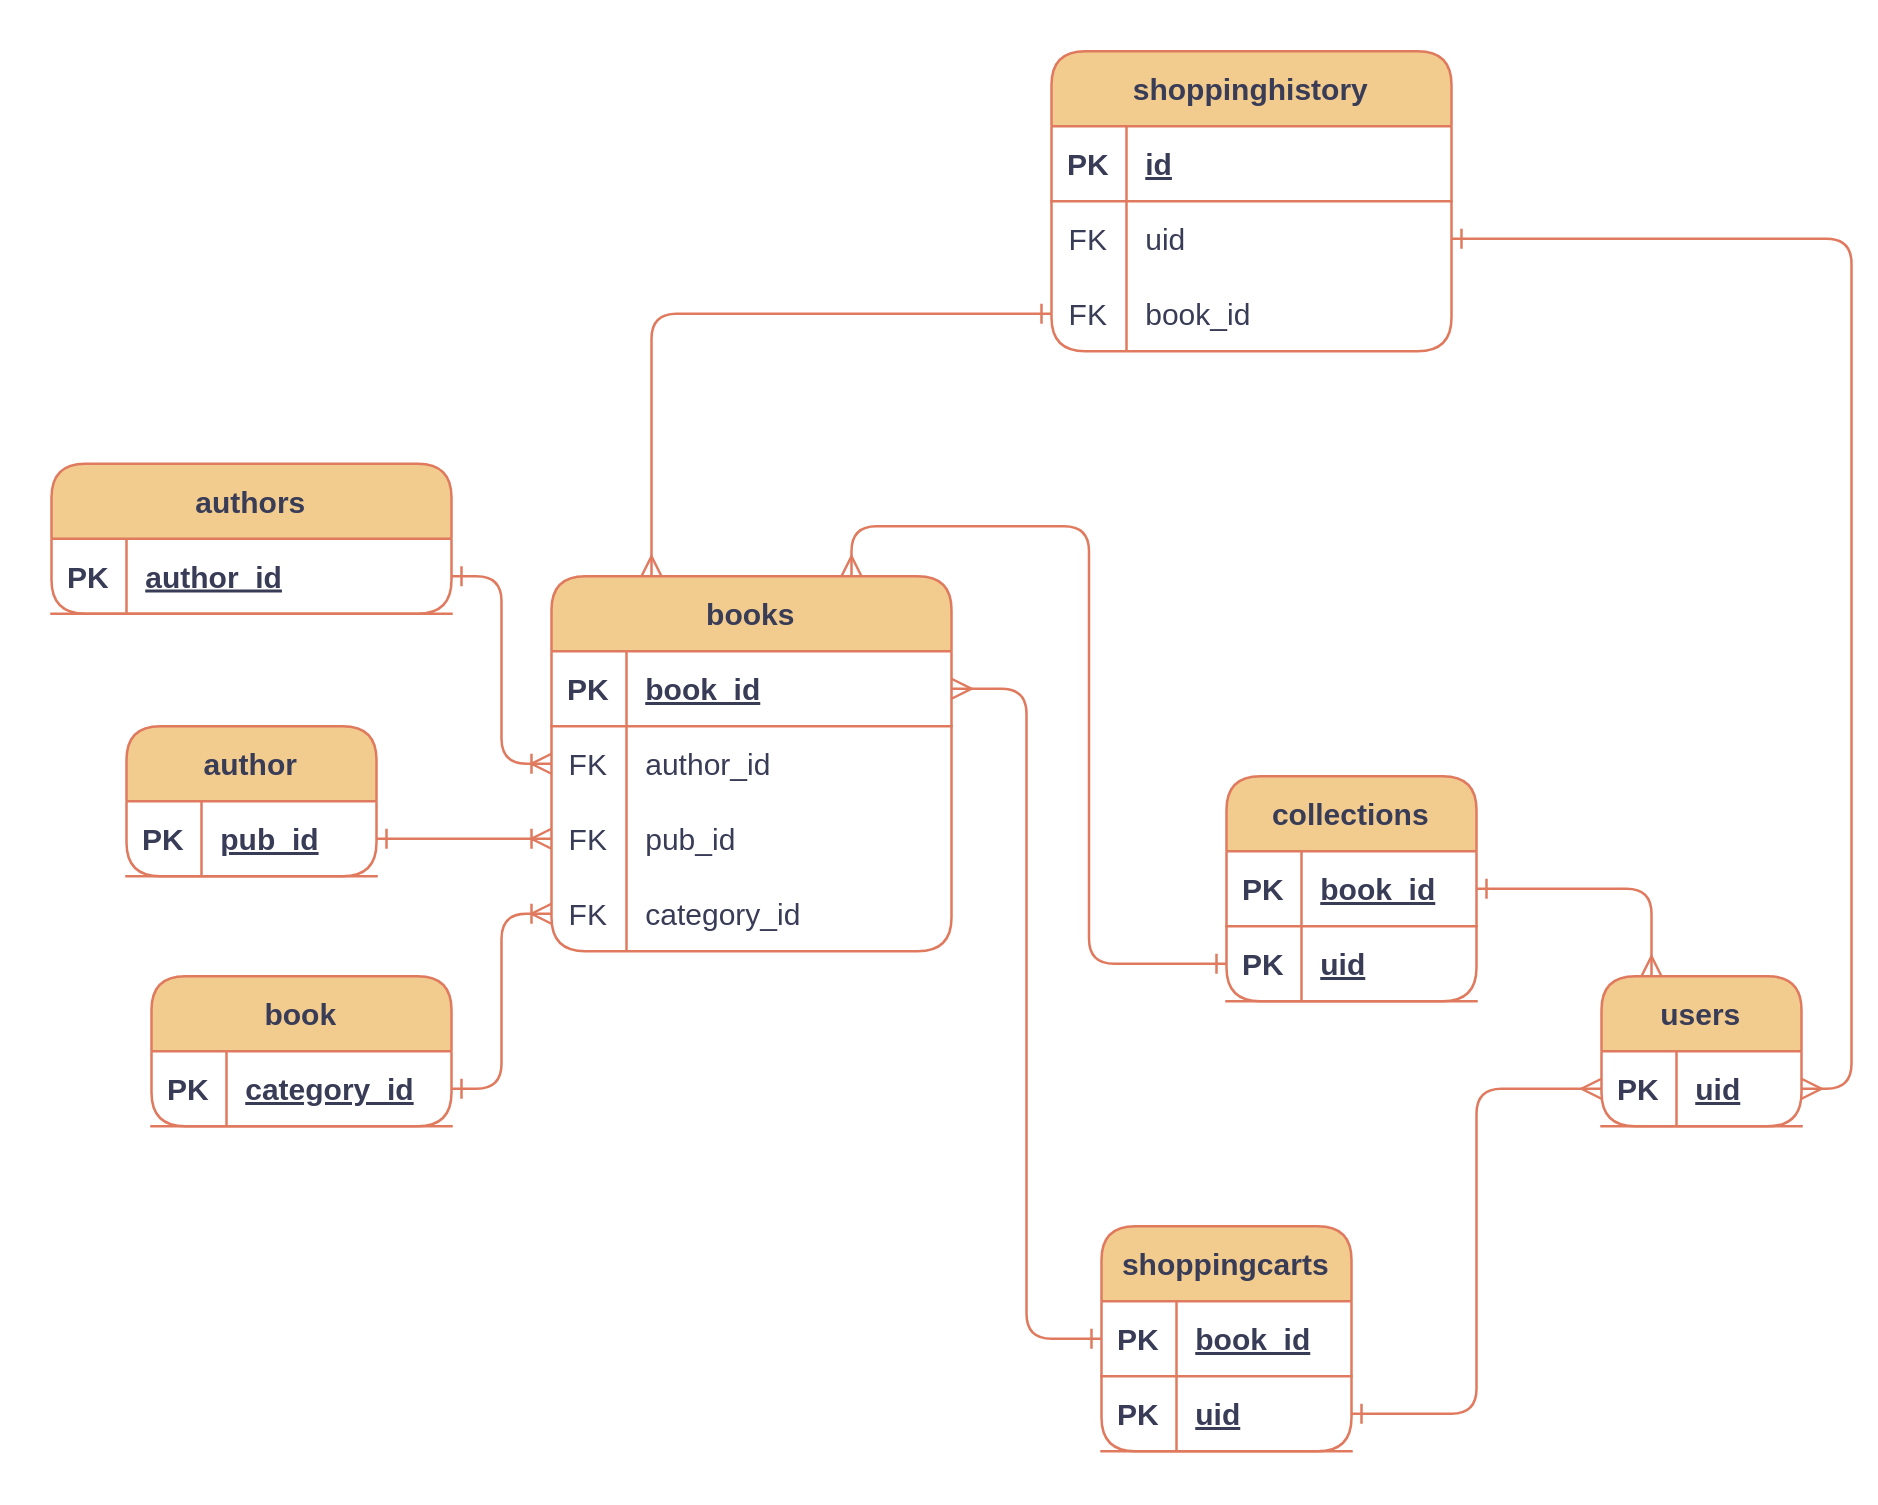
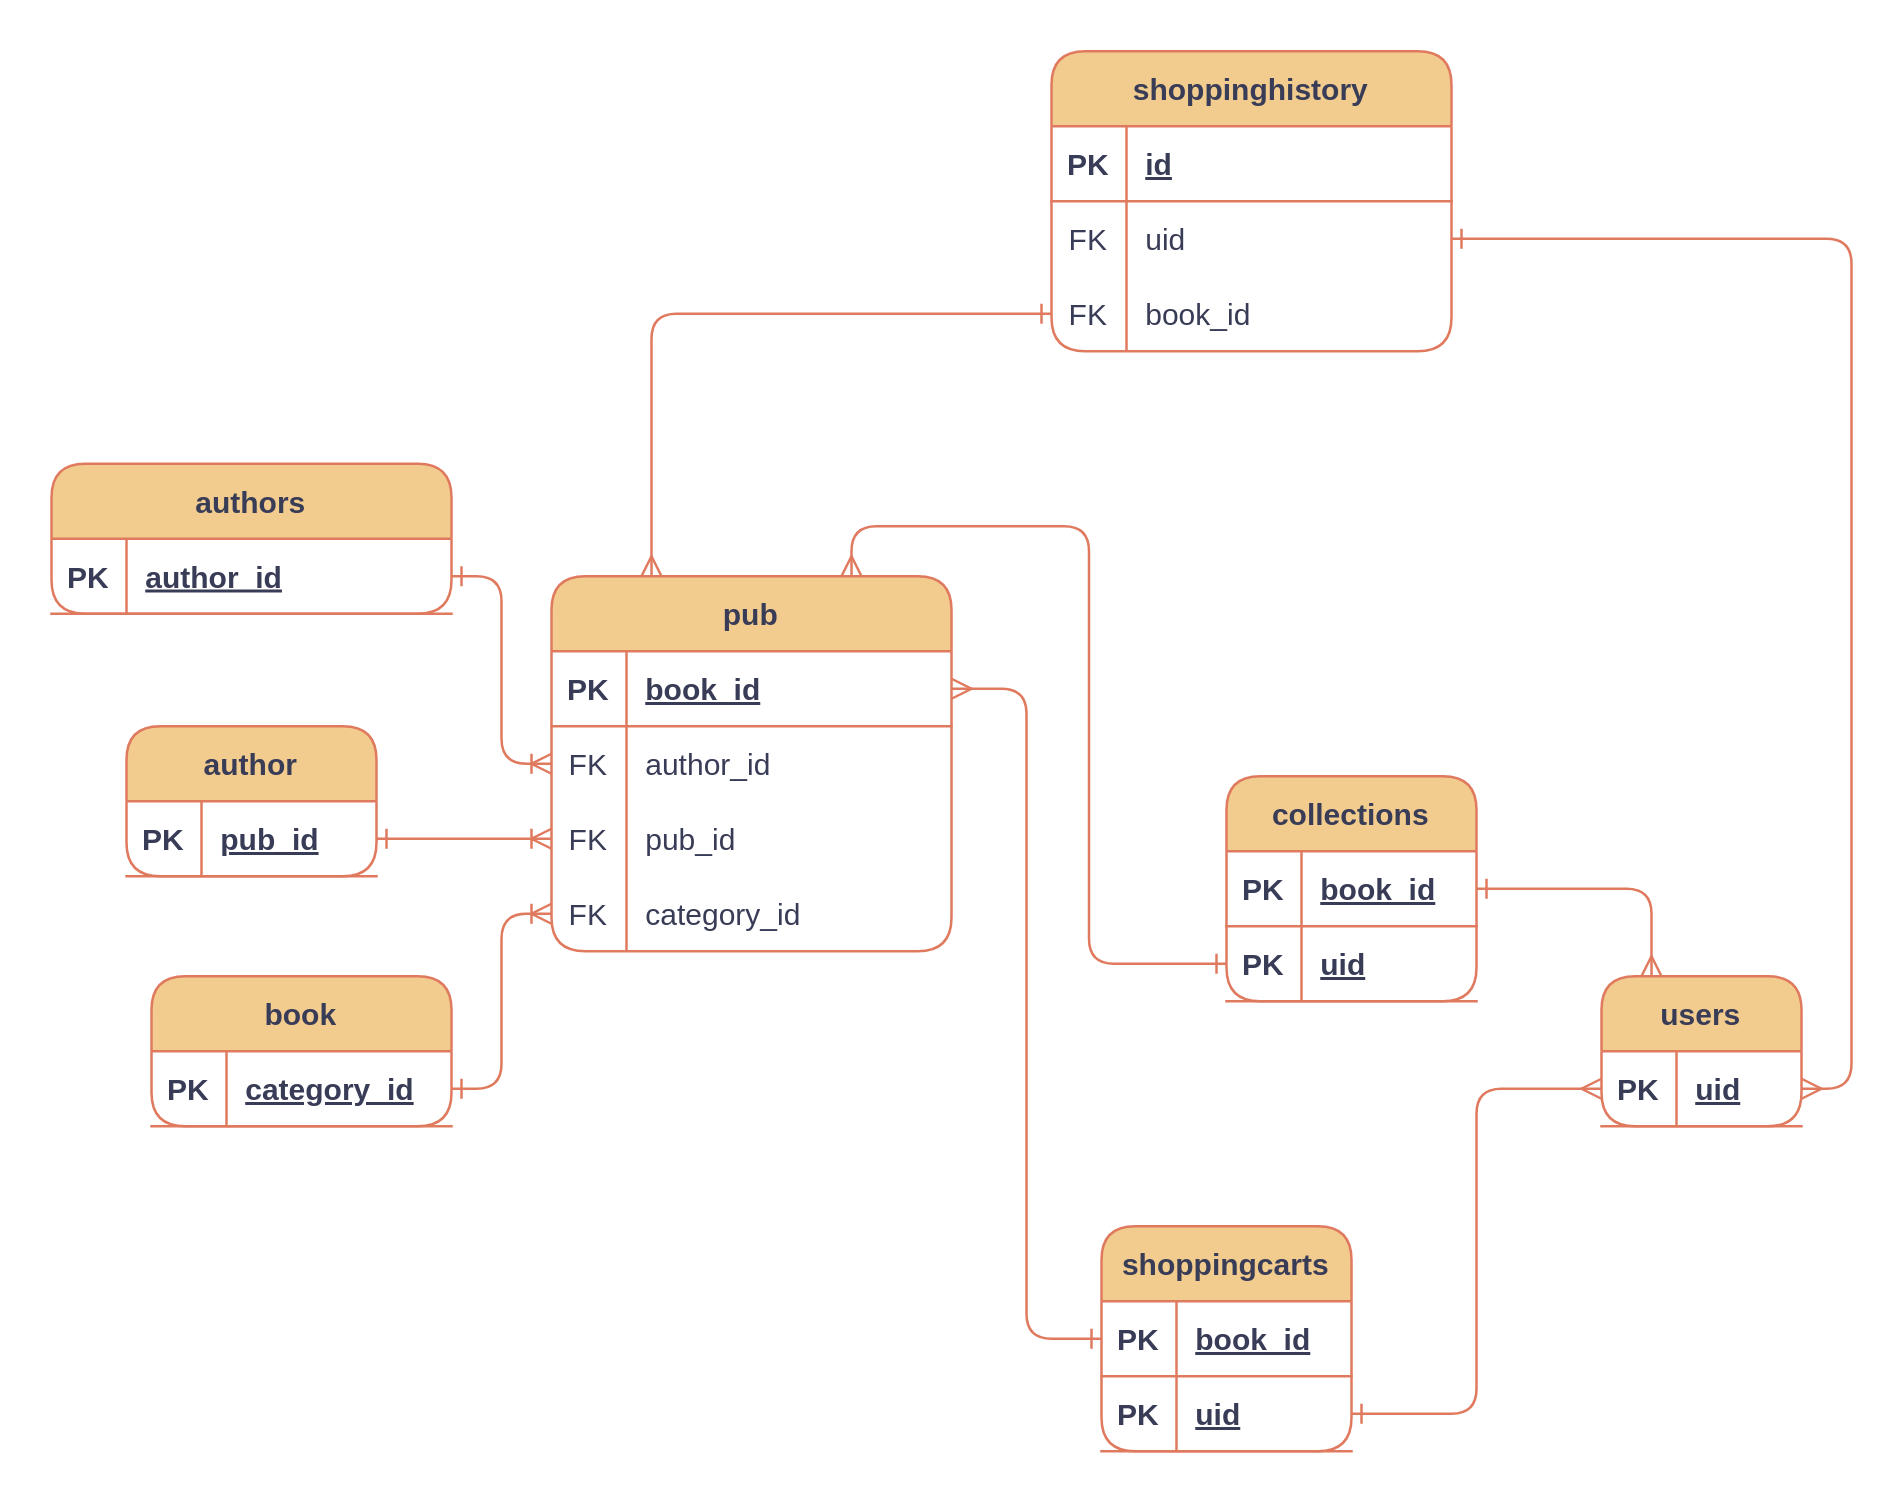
(750, 615) -> (750, 615)
